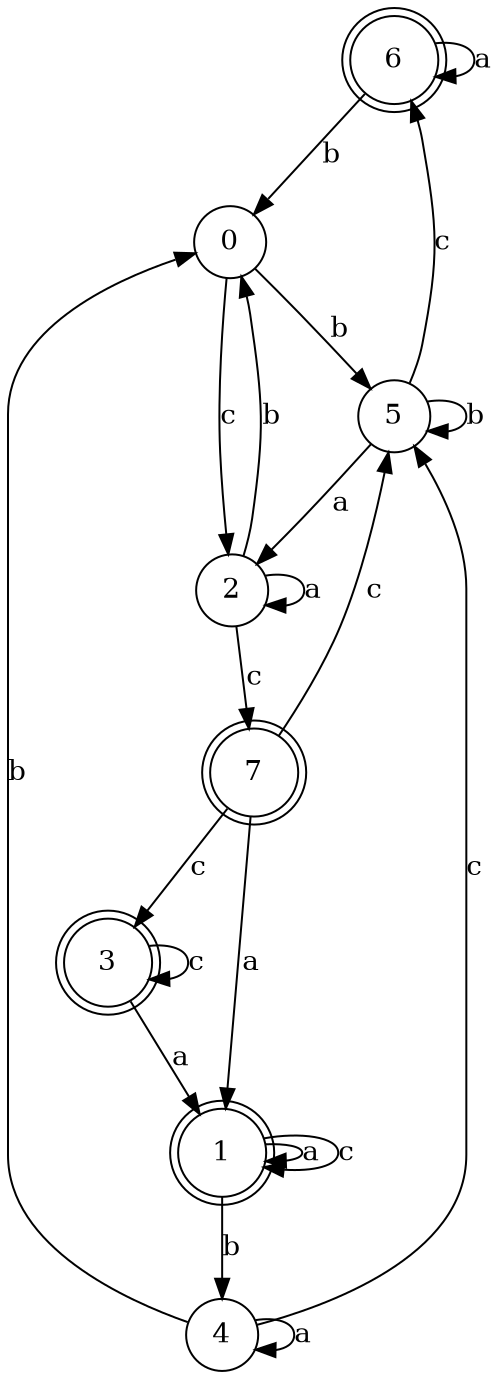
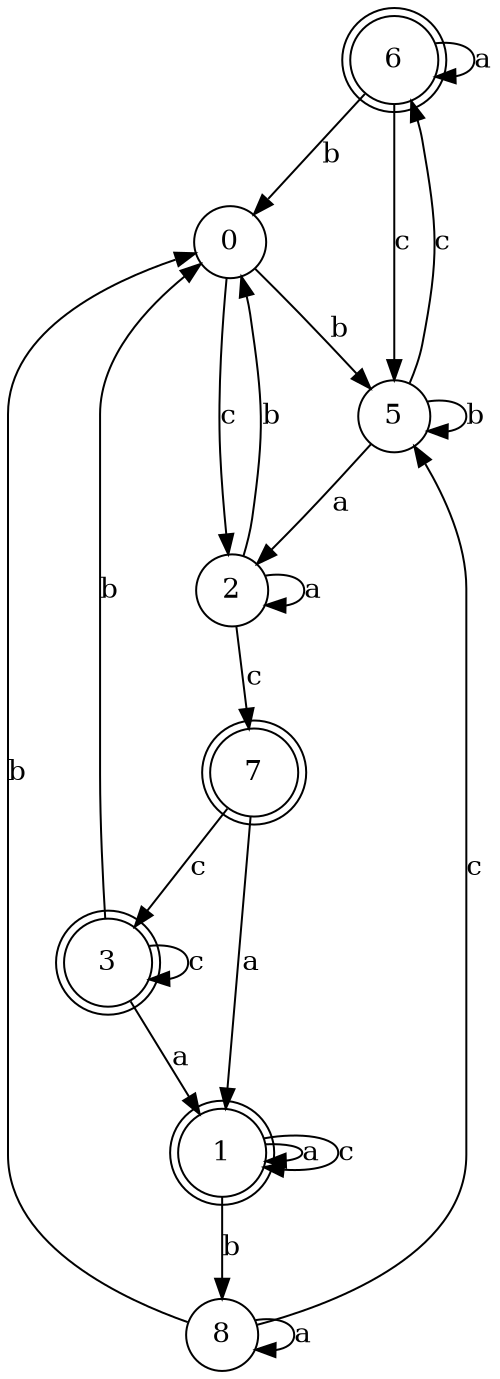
none -> (100, 583)
(347, 610) -> (394, 232)
(222, 1335) -> (222, 1335)
